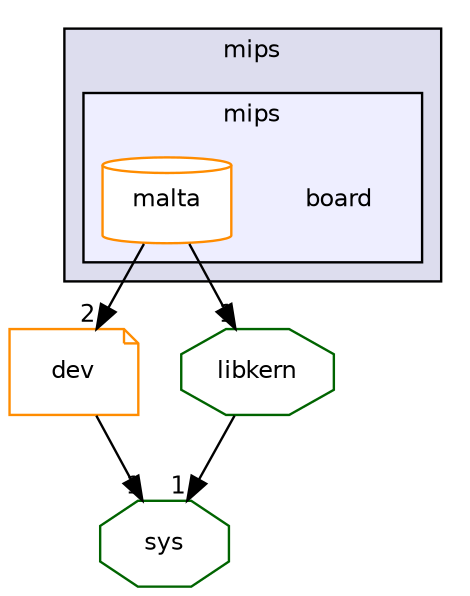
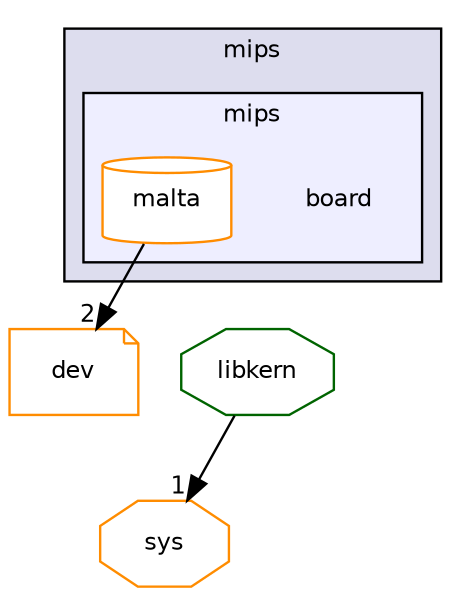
(207, 276) -> none
(114, 448) -> none
(165, 544) -> (165, 544)
